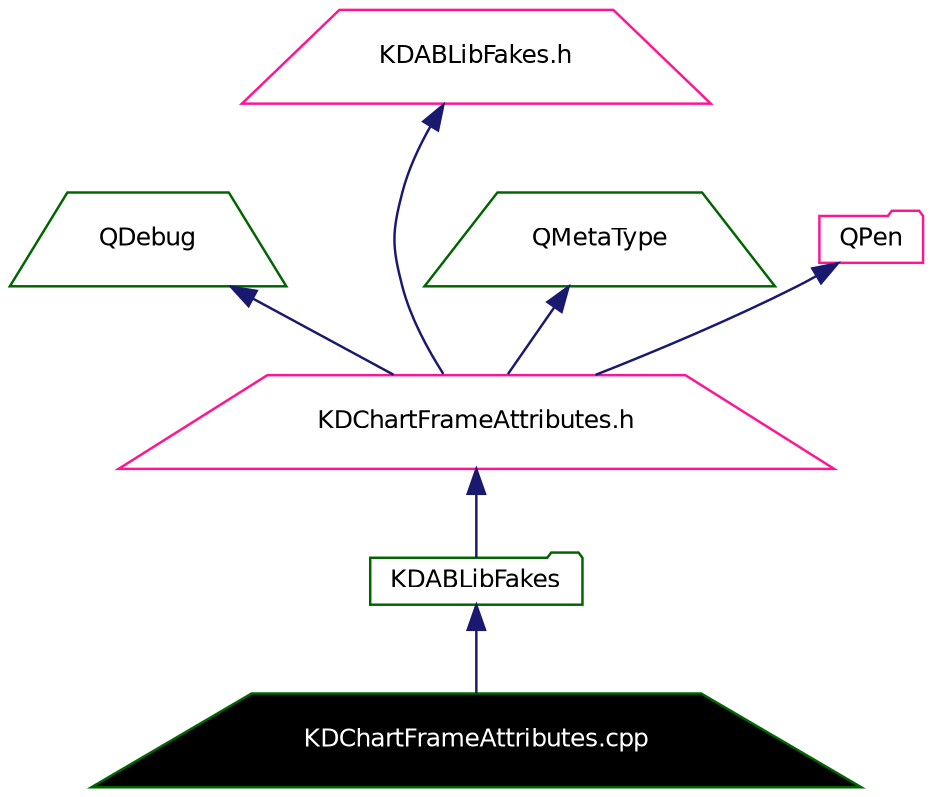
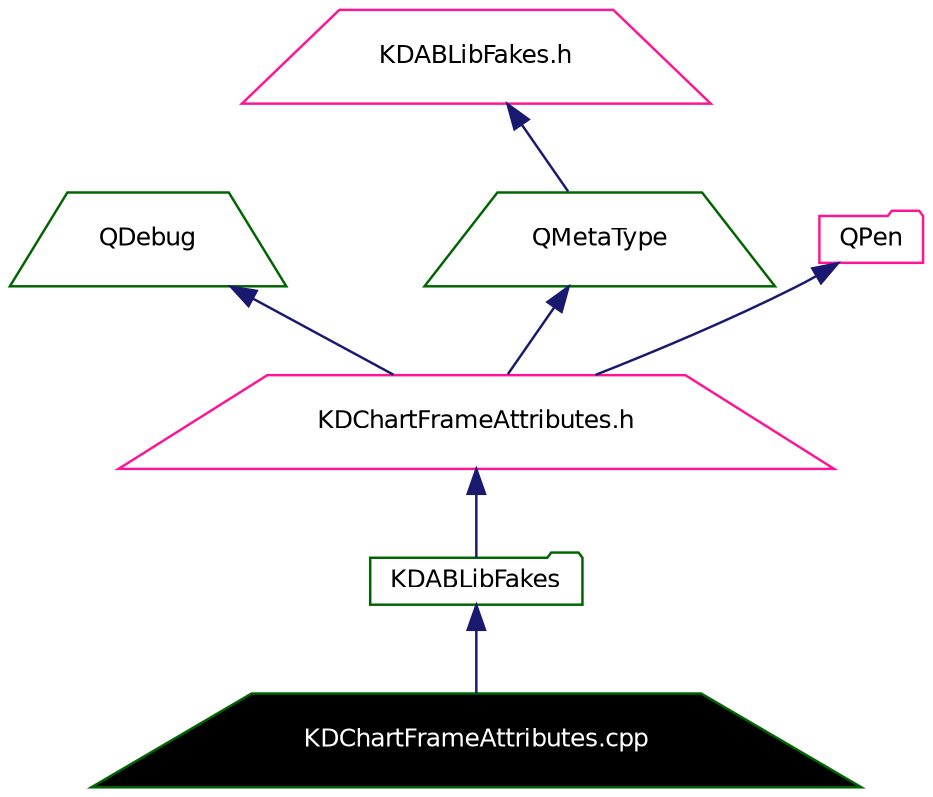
(395, 252) -> (545, 158)
